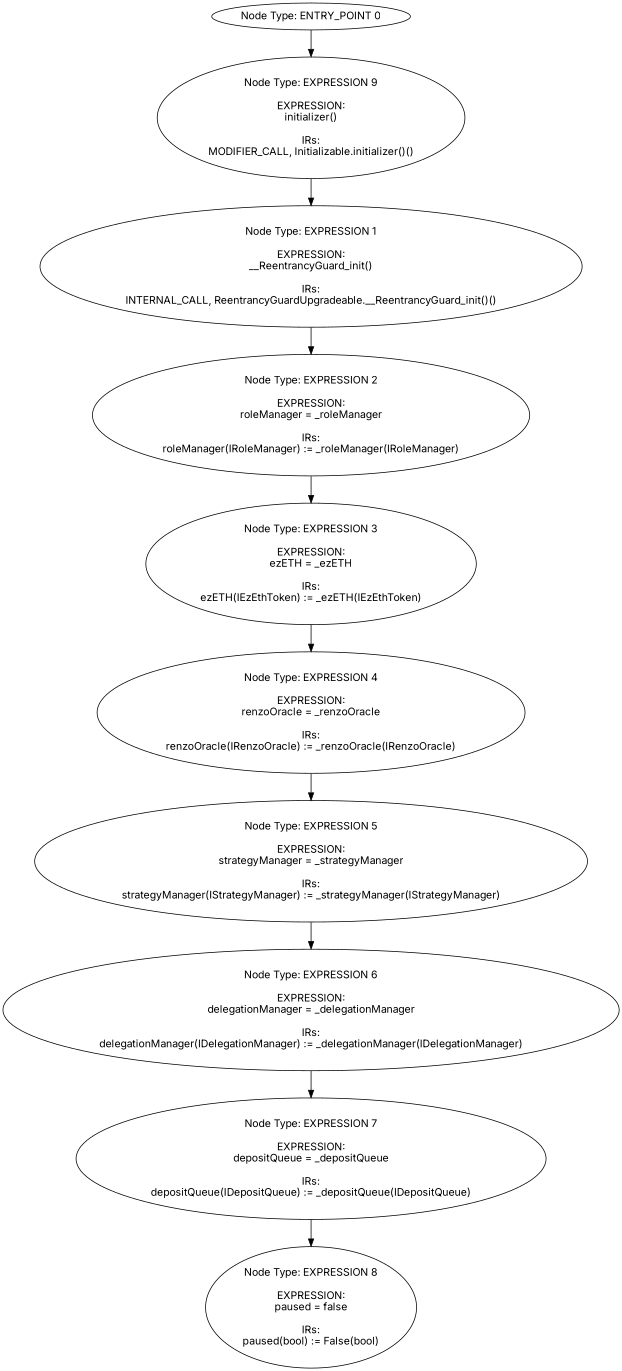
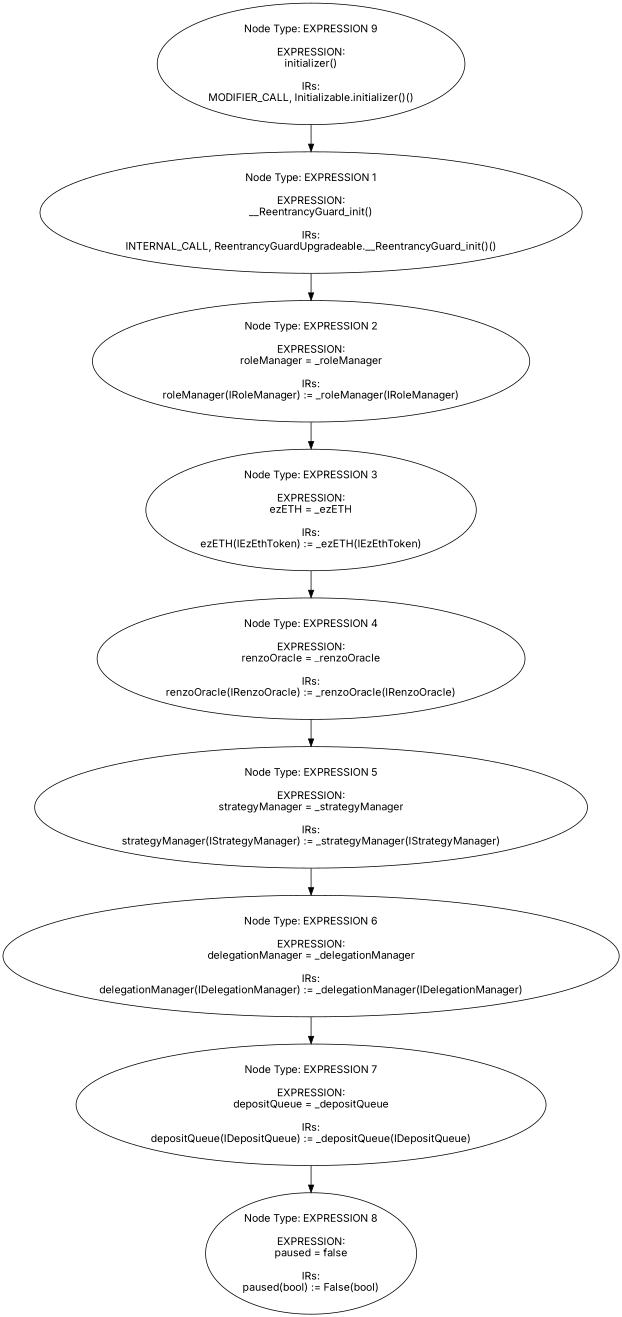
(311, 16) -> none
